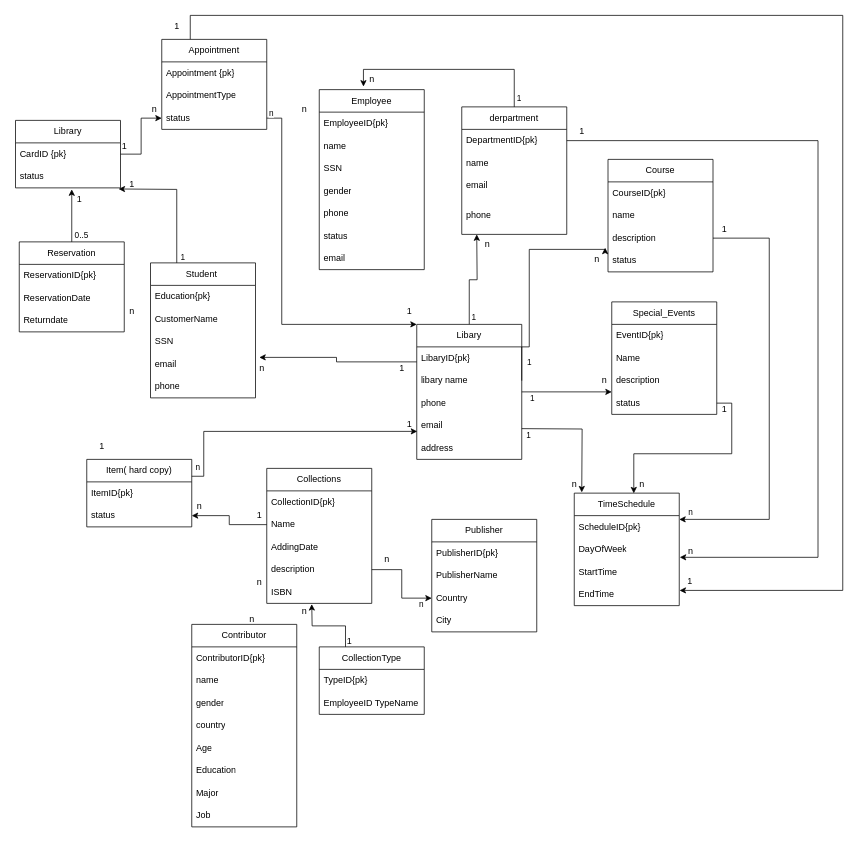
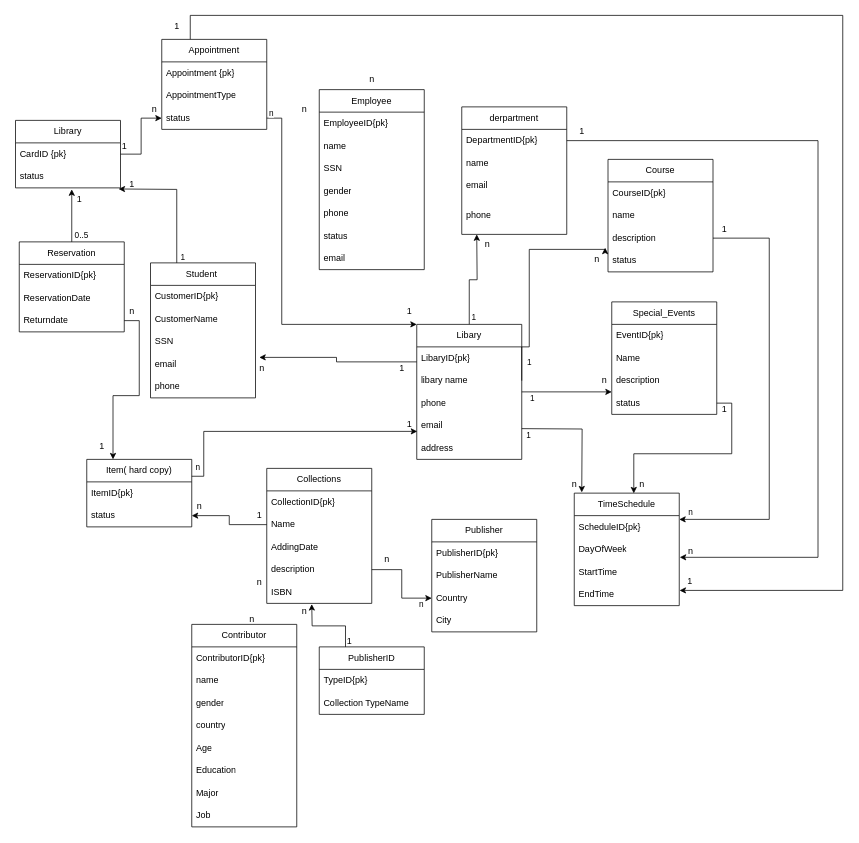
(452, 69) -> none
(186, 297) -> (190, 297)
none -> (139, 365)
(372, 658) -> (372, 658)
(369, 703) -> (367, 703)
